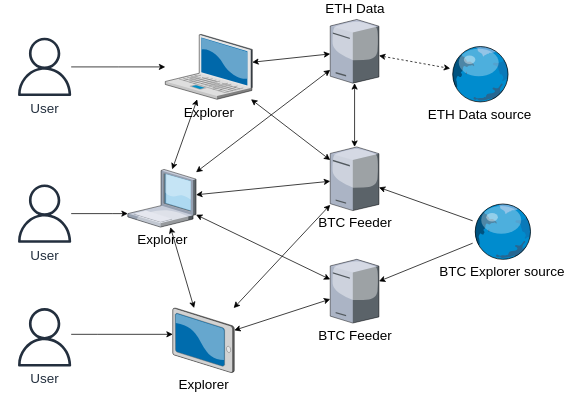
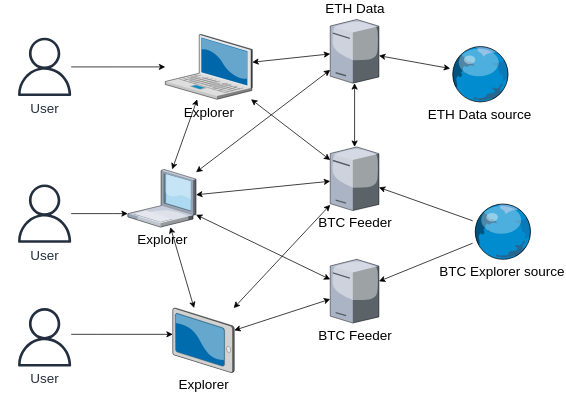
(415, 62) -> (415, 62)
